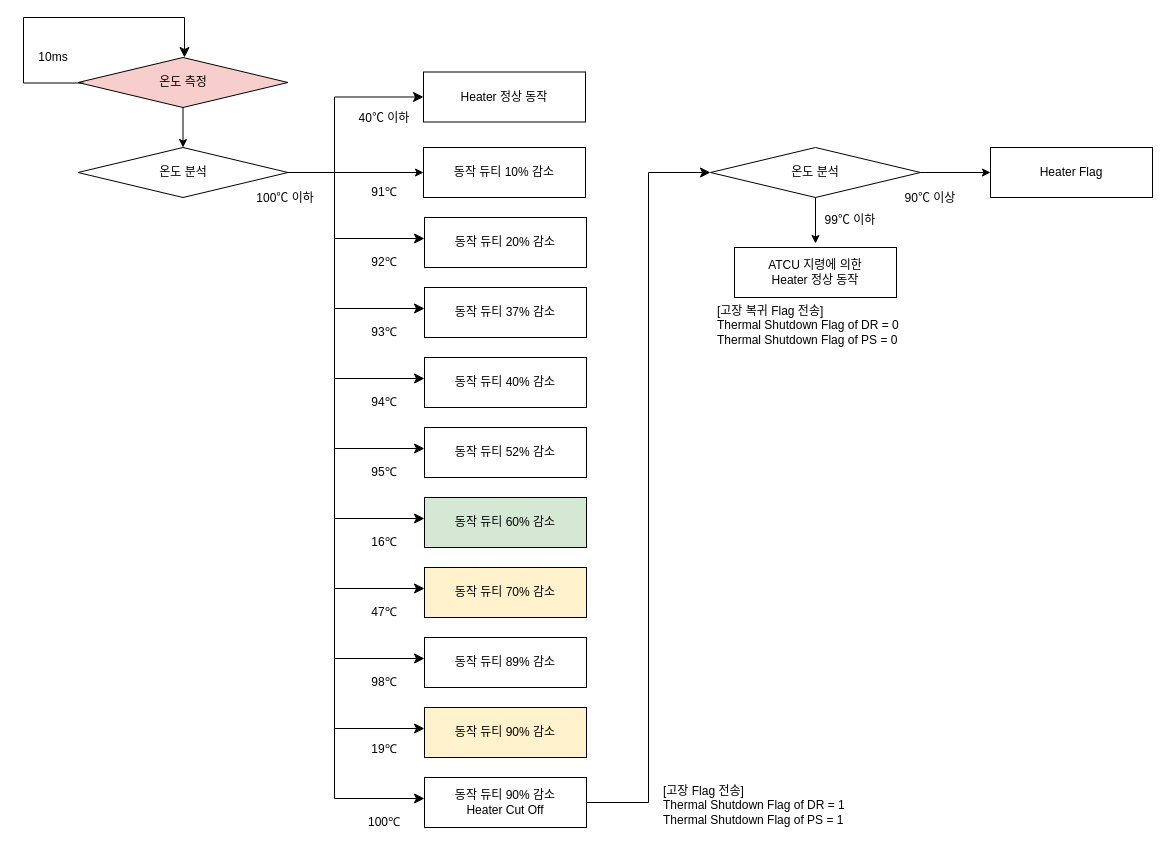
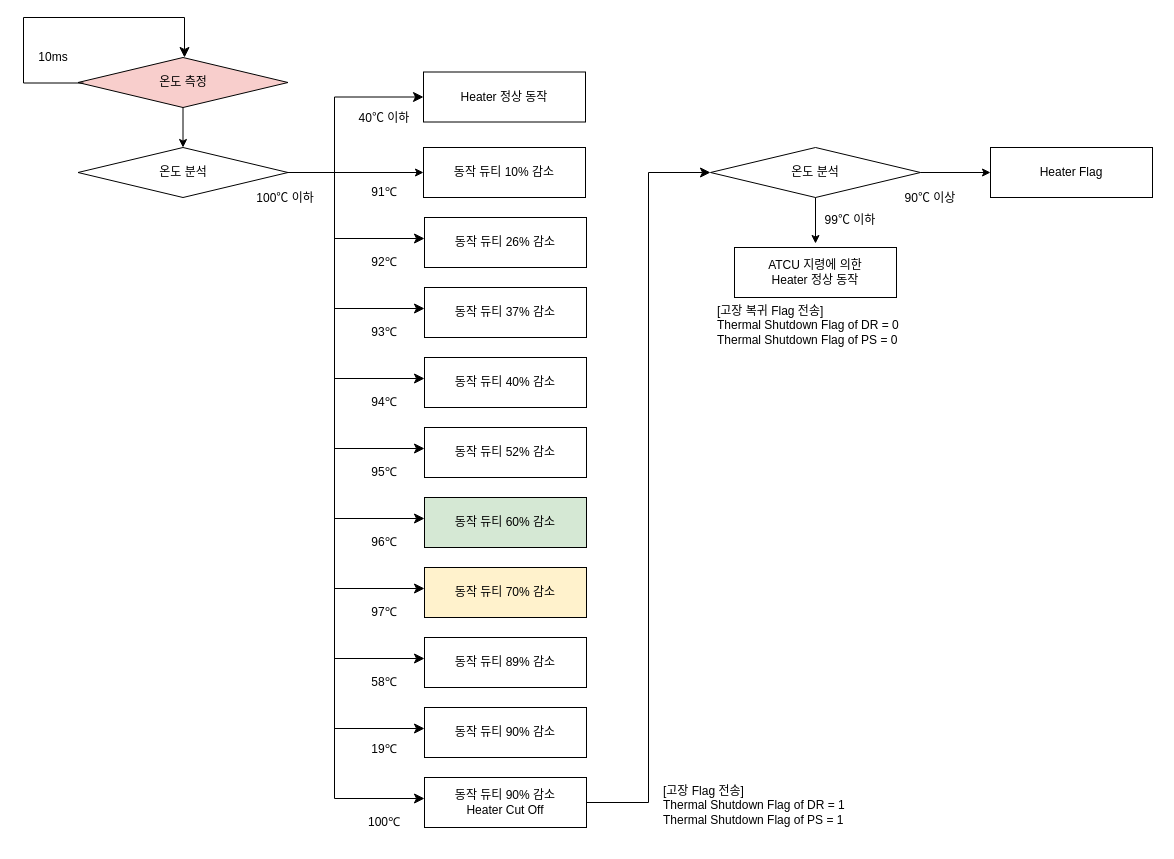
(506, 243) -> (506, 243)
(385, 543) -> (385, 543)
(385, 613) -> (385, 613)
(385, 683) -> (385, 683)
(506, 733) -> (506, 733)
